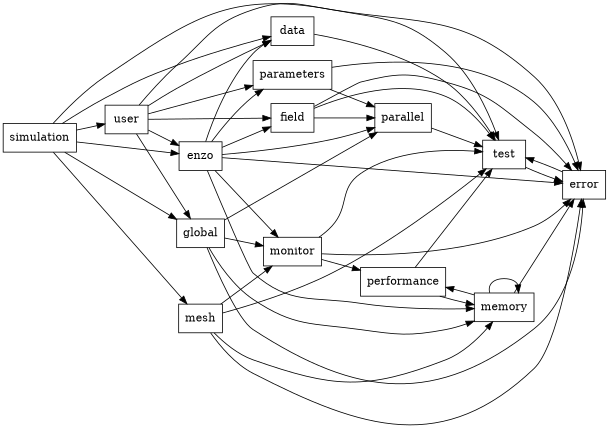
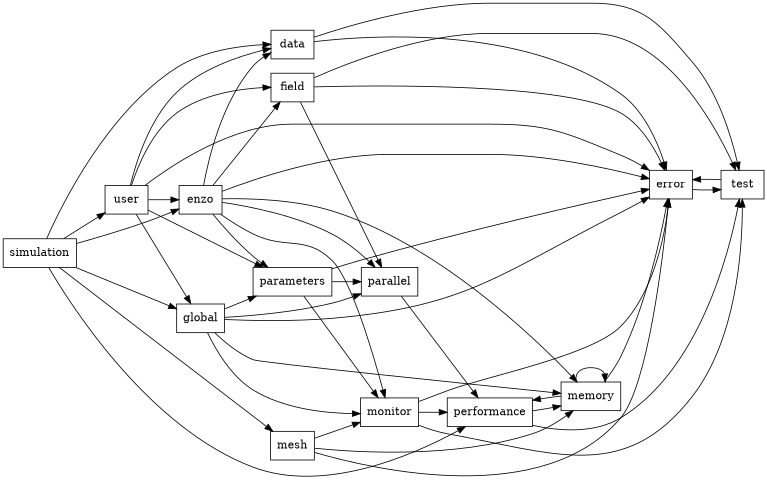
(244, 6) -> (219, 451)
none -> (513, 49)
(453, 136) -> (437, 344)
(353, 262) -> none
none -> (237, 304)
none -> (339, 344)
